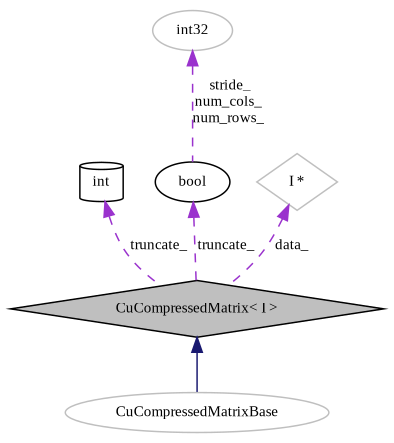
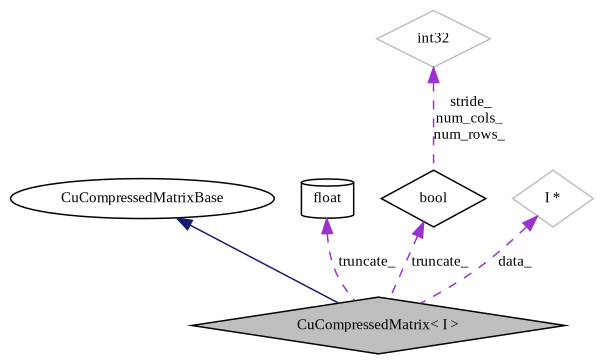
(193, 31) -> (434, 39)
(102, 182) -> (328, 199)
(193, 182) -> (434, 199)
(197, 372) -> (264, 264)
(197, 413) -> (142, 199)
